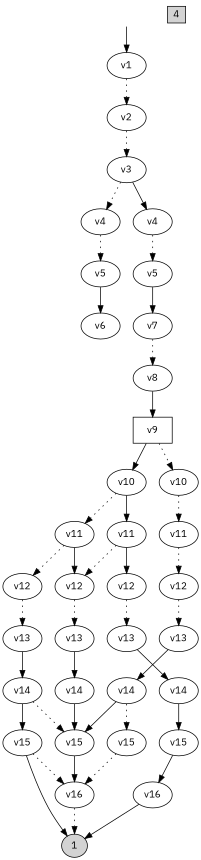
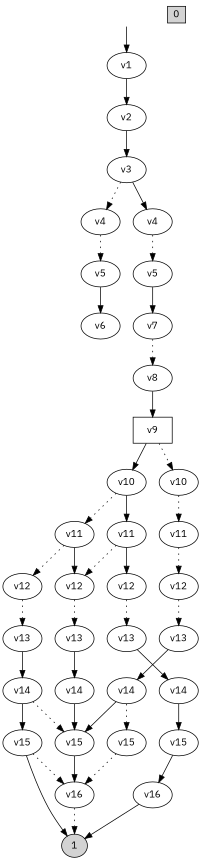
(177, 15) -> (177, 15)
(127, 88) -> (127, 88)
(127, 140) -> (127, 140)
